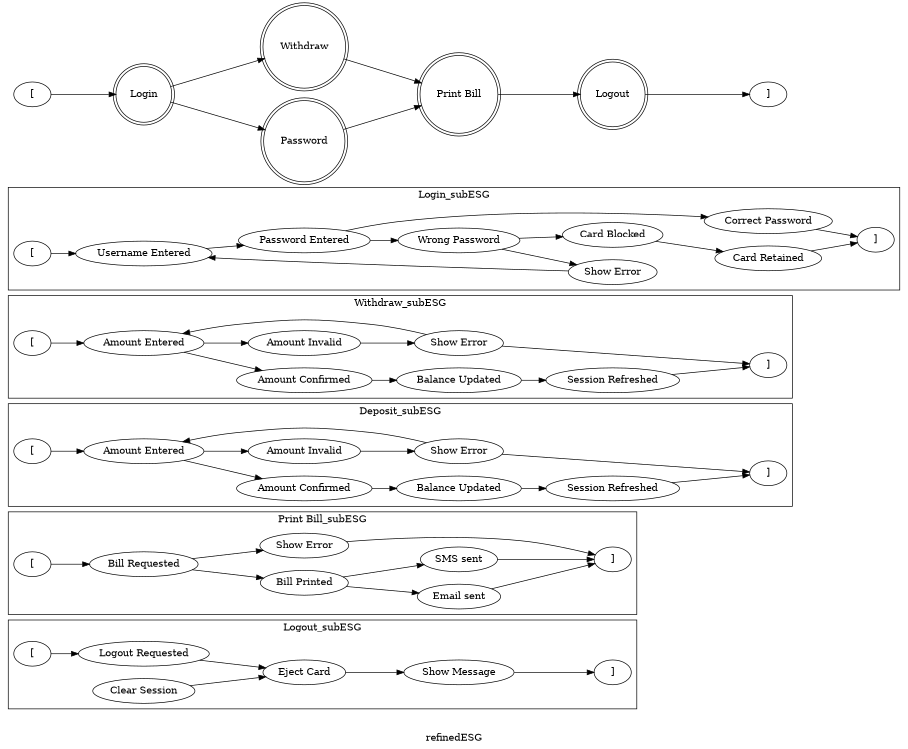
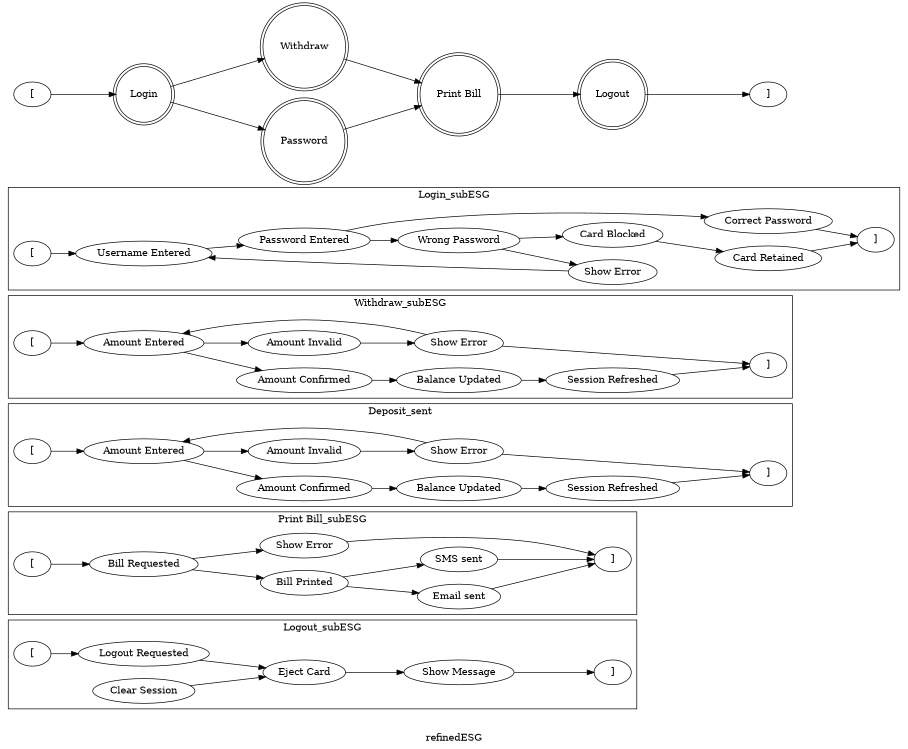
(400, 412) -> (400, 412)
